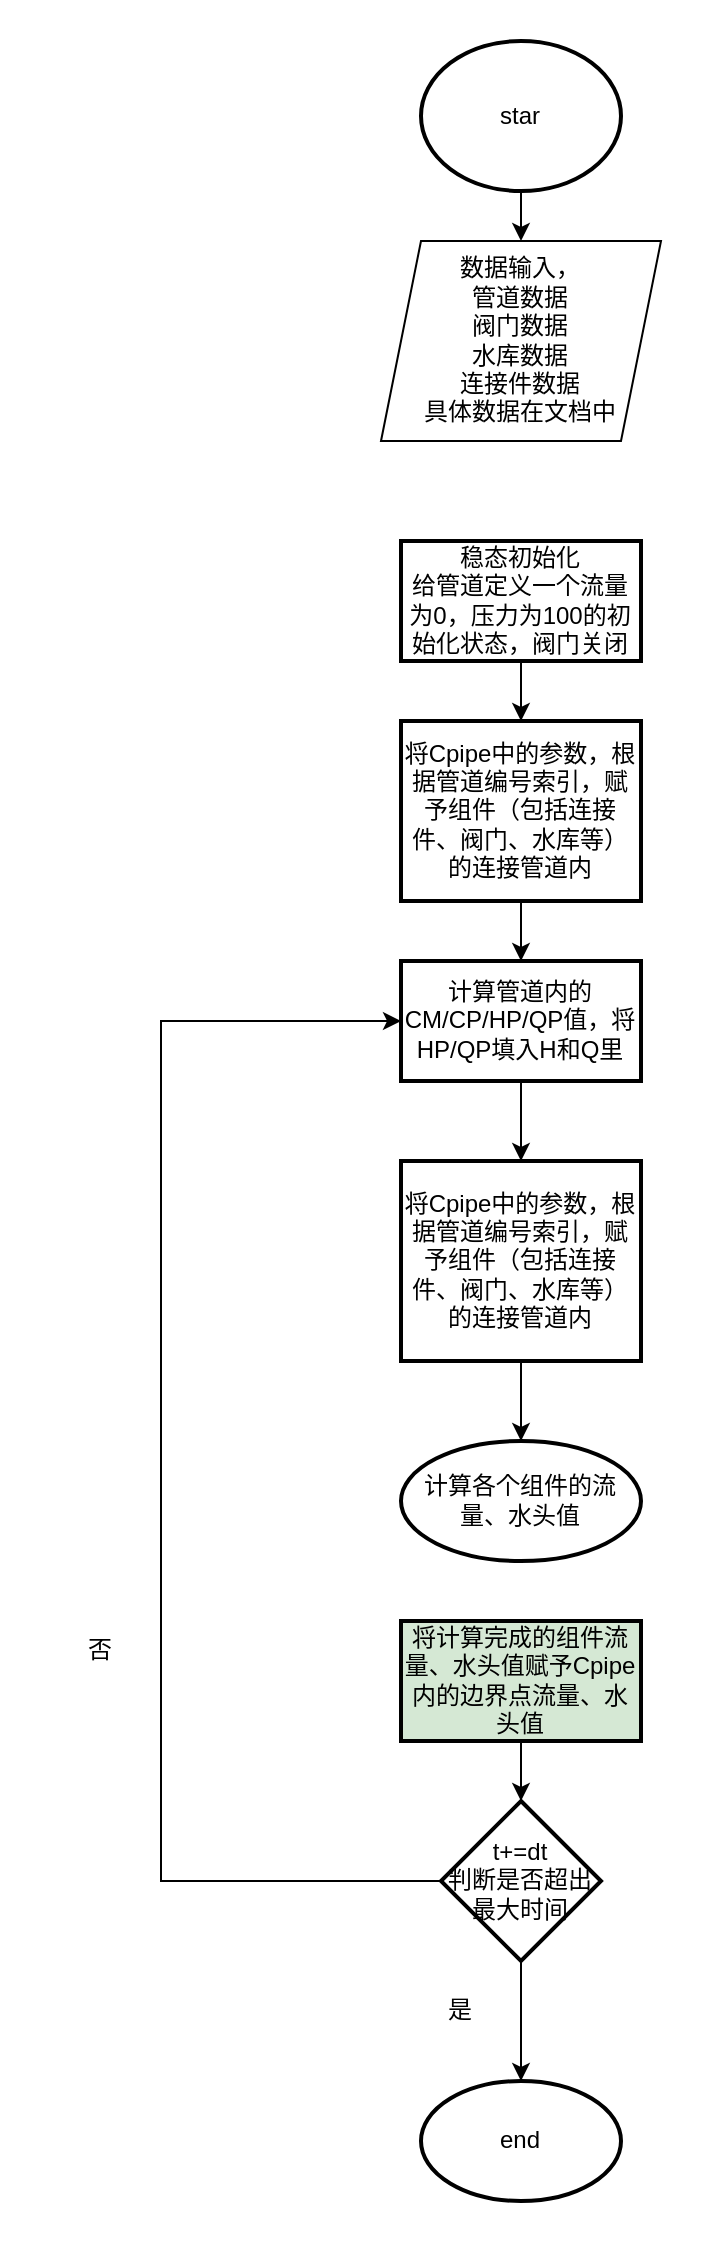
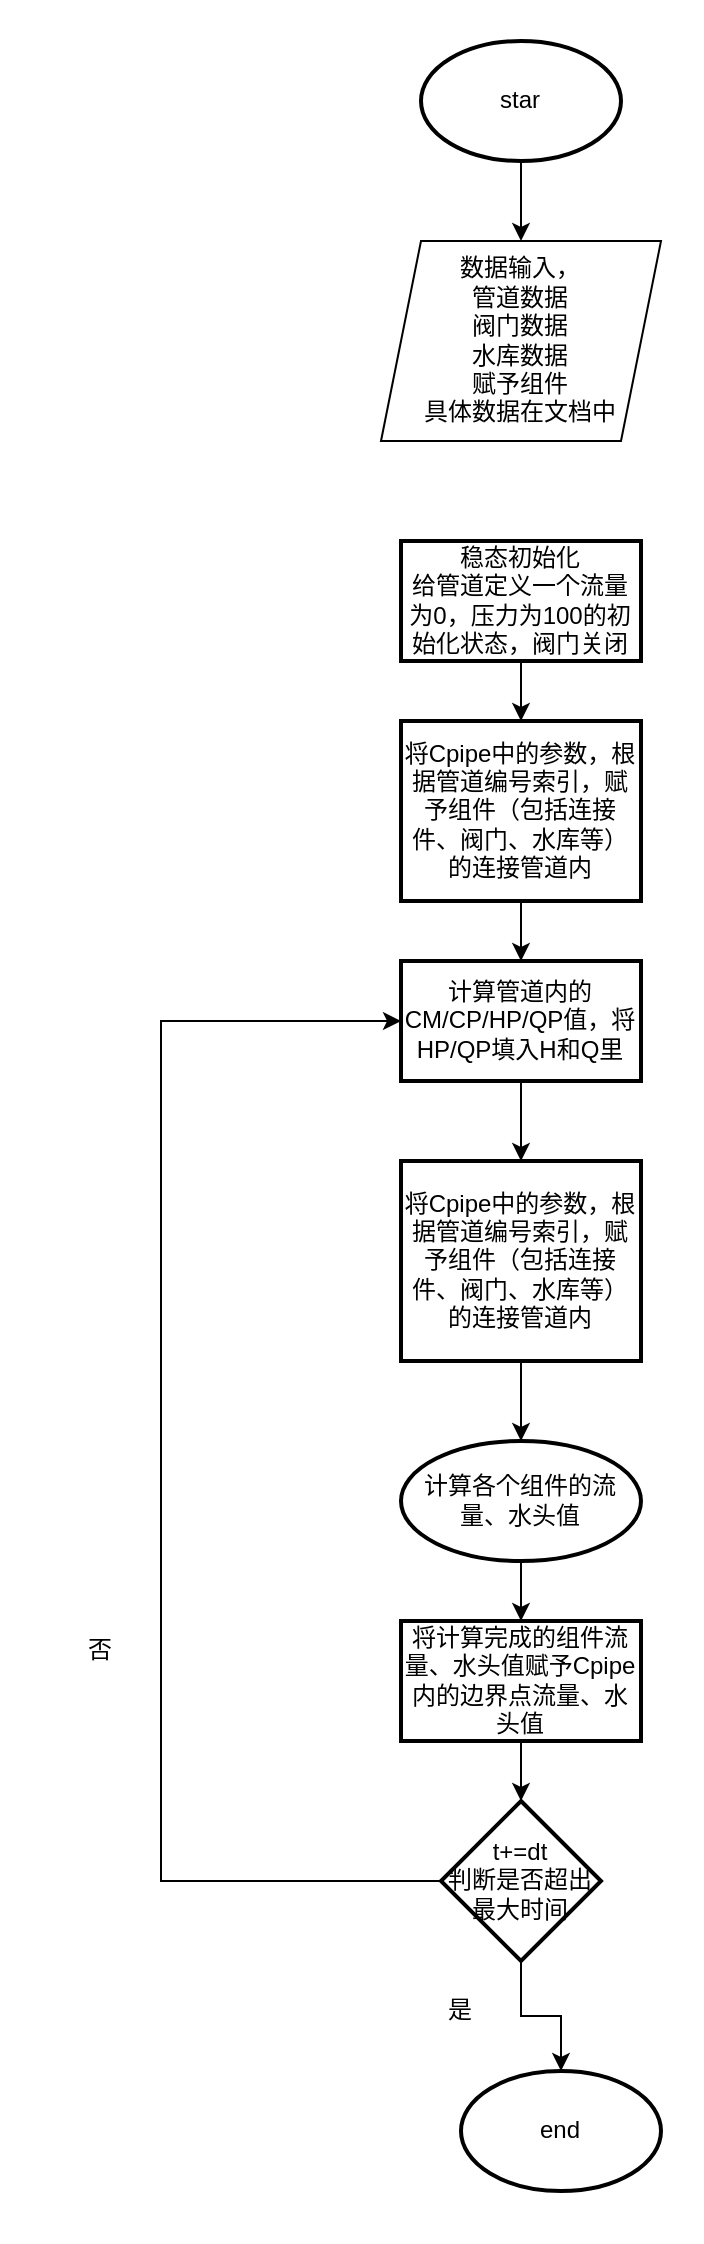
(521, 116) -> (521, 101)
(521, 341) -> (521, 341)
none -> (521, 1598)
(521, 1681) -> (521, 1681)
(521, 2141) -> (561, 2131)
